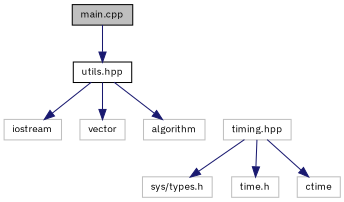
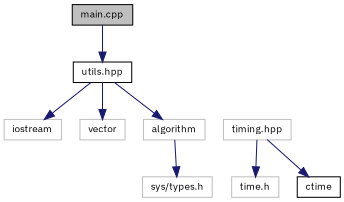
(222, 155) -> (176, 153)
(319, 187) -> (319, 187)
